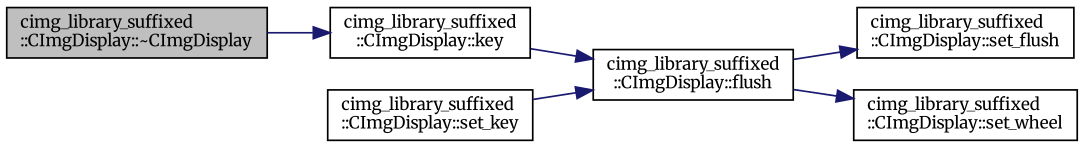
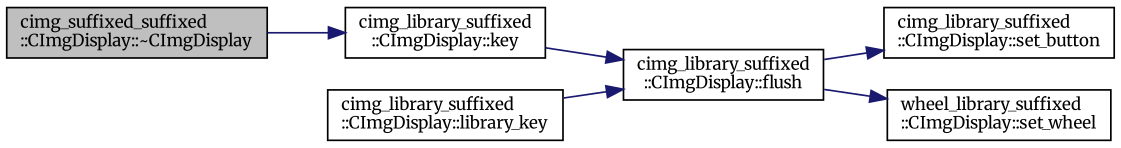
(137, 33) -> (137, 33)
(965, 33) -> (999, 33)
(430, 115) -> (445, 115)
(965, 115) -> (999, 115)
